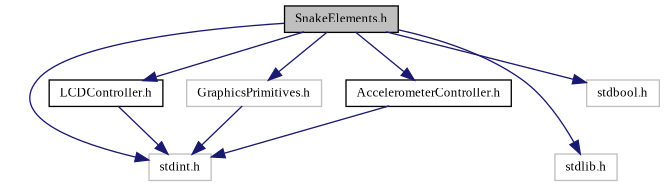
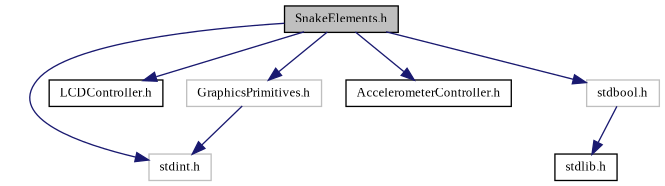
(509, 71) -> (608, 124)
(138, 125) -> none
(307, 130) -> none
(586, 167) -> (586, 167)
